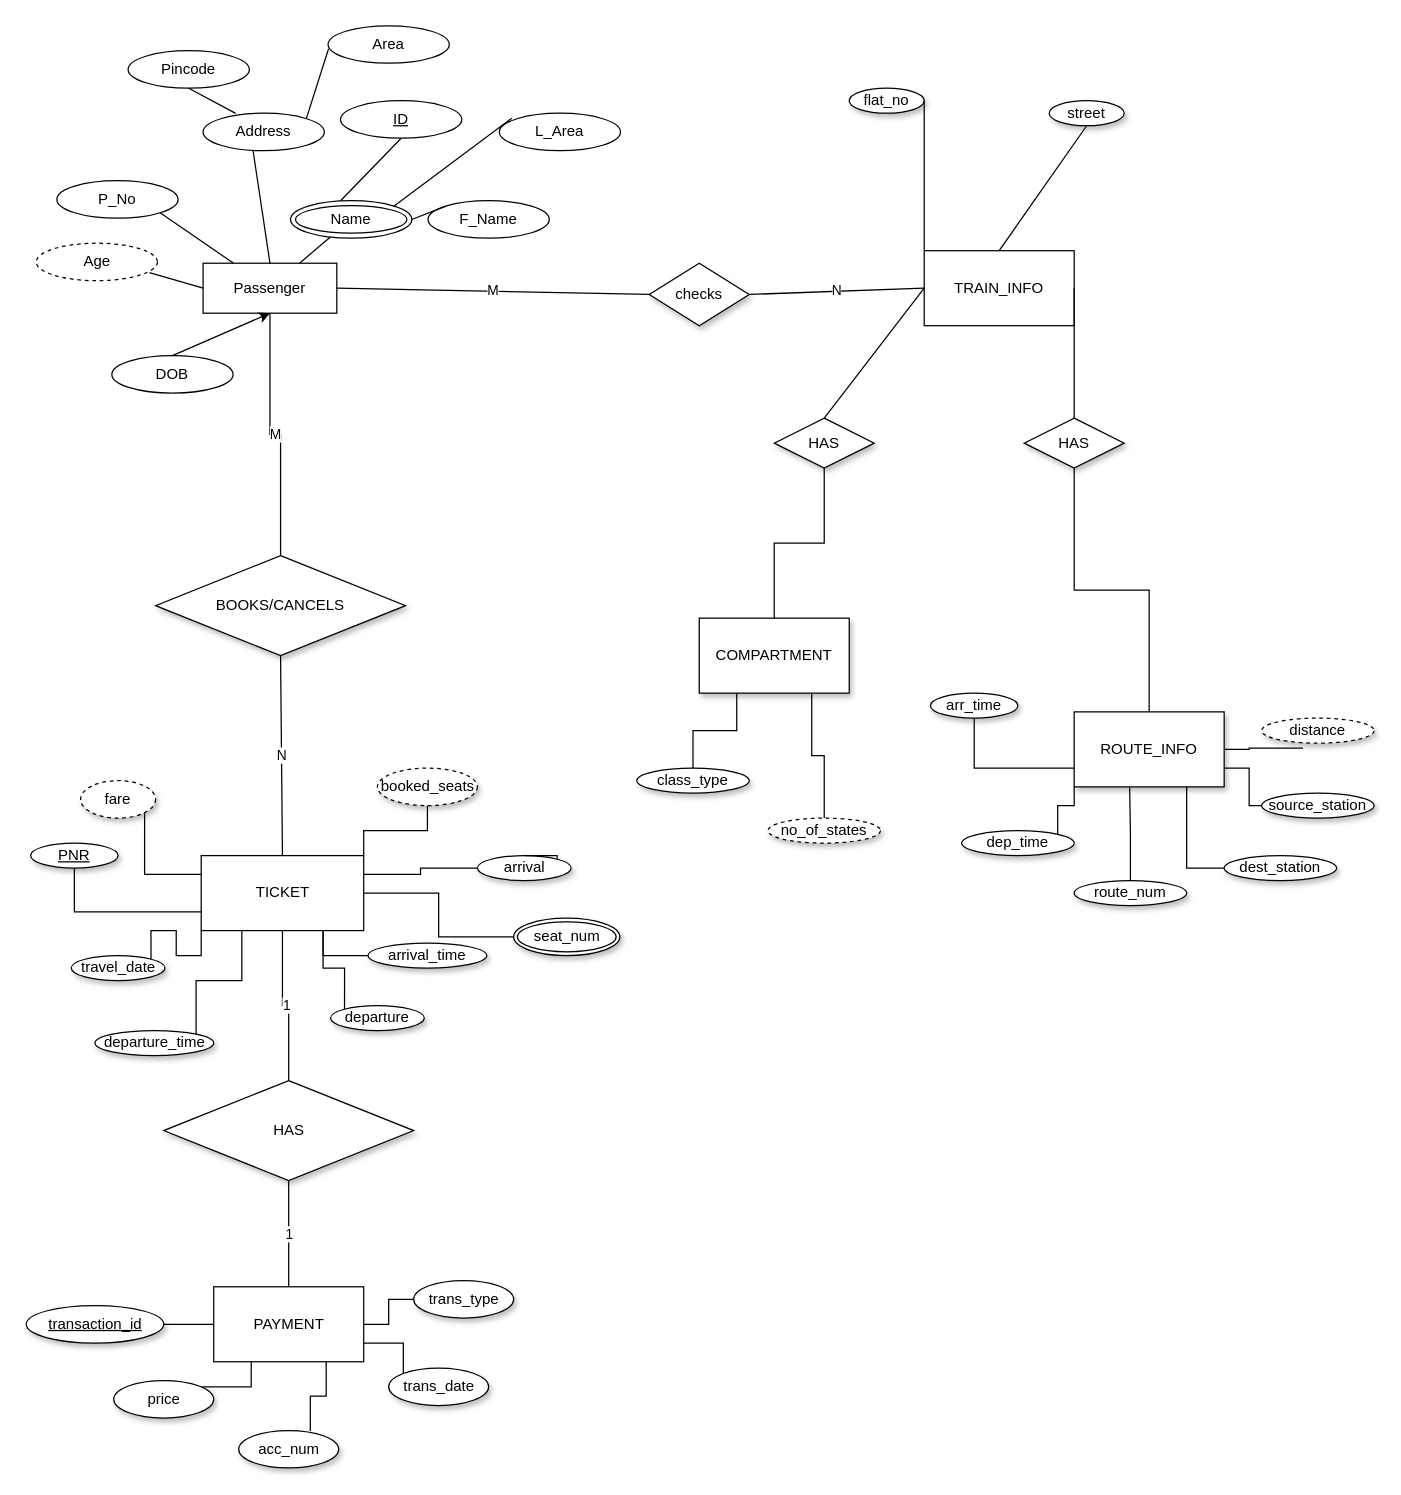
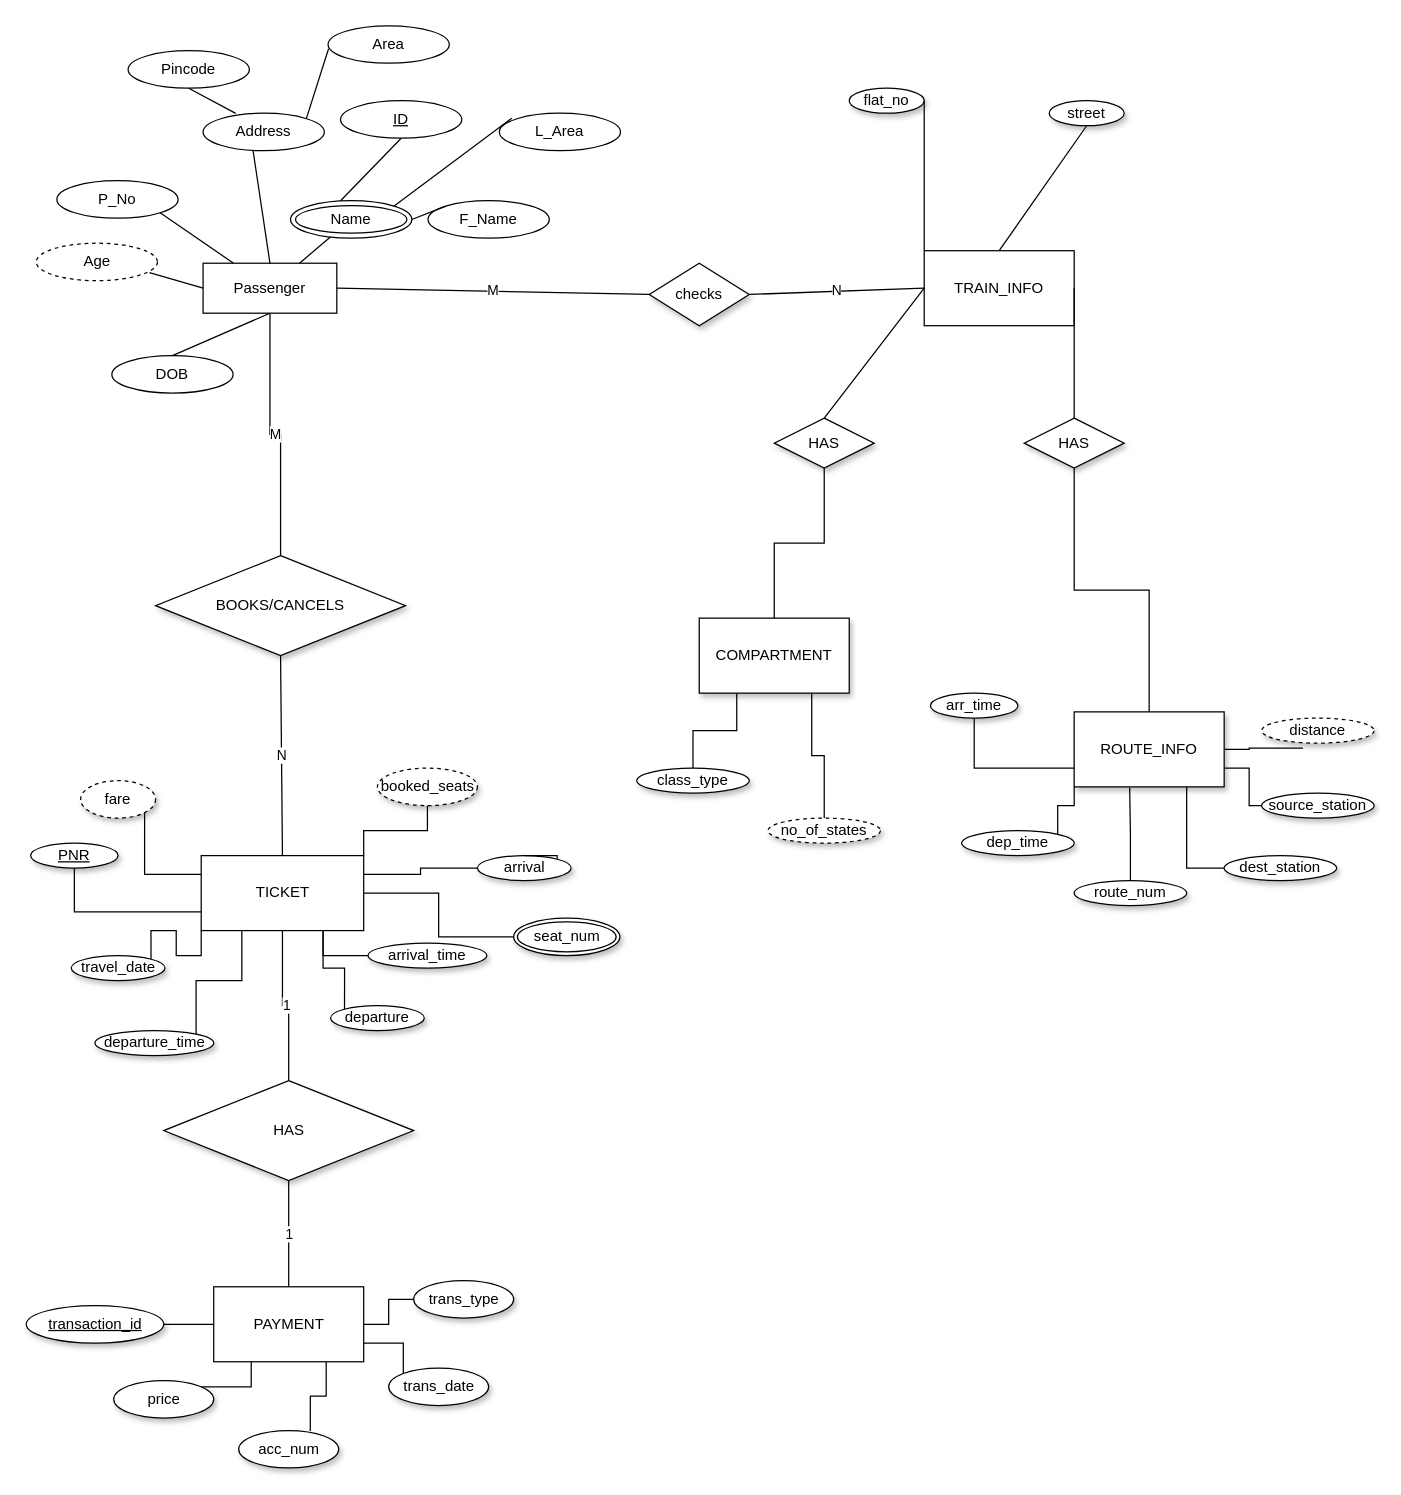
(261, 317) -> (264, 316)
